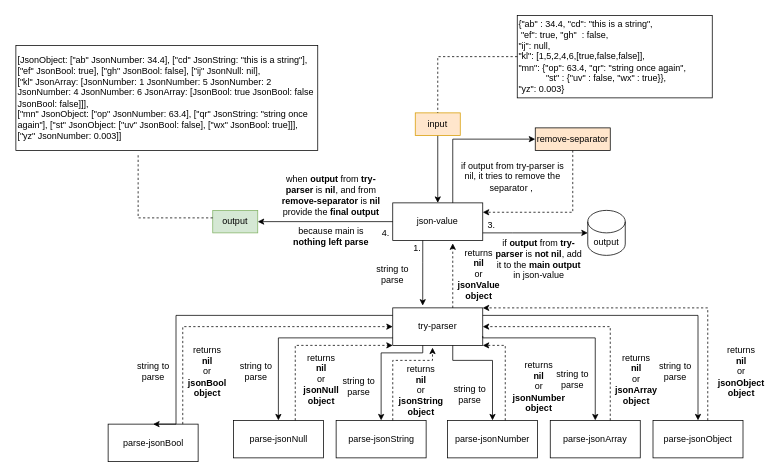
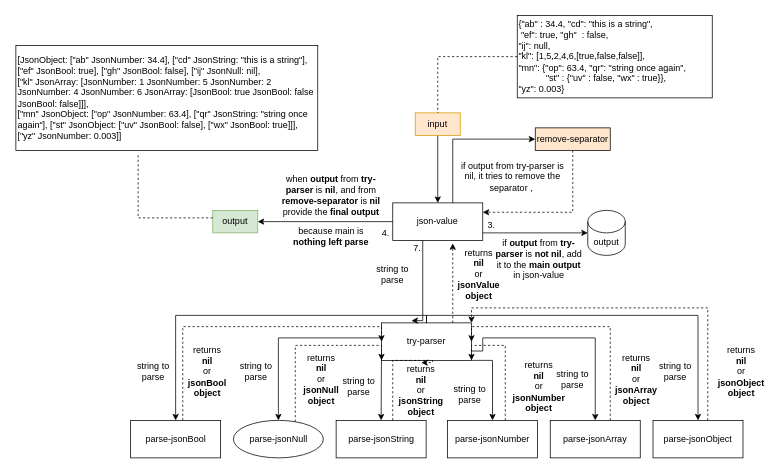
(417, 248) -> (417, 248)
(438, 327) -> (426, 342)
(278, 439) -> (278, 439)
(153, 443) -> (176, 439)
